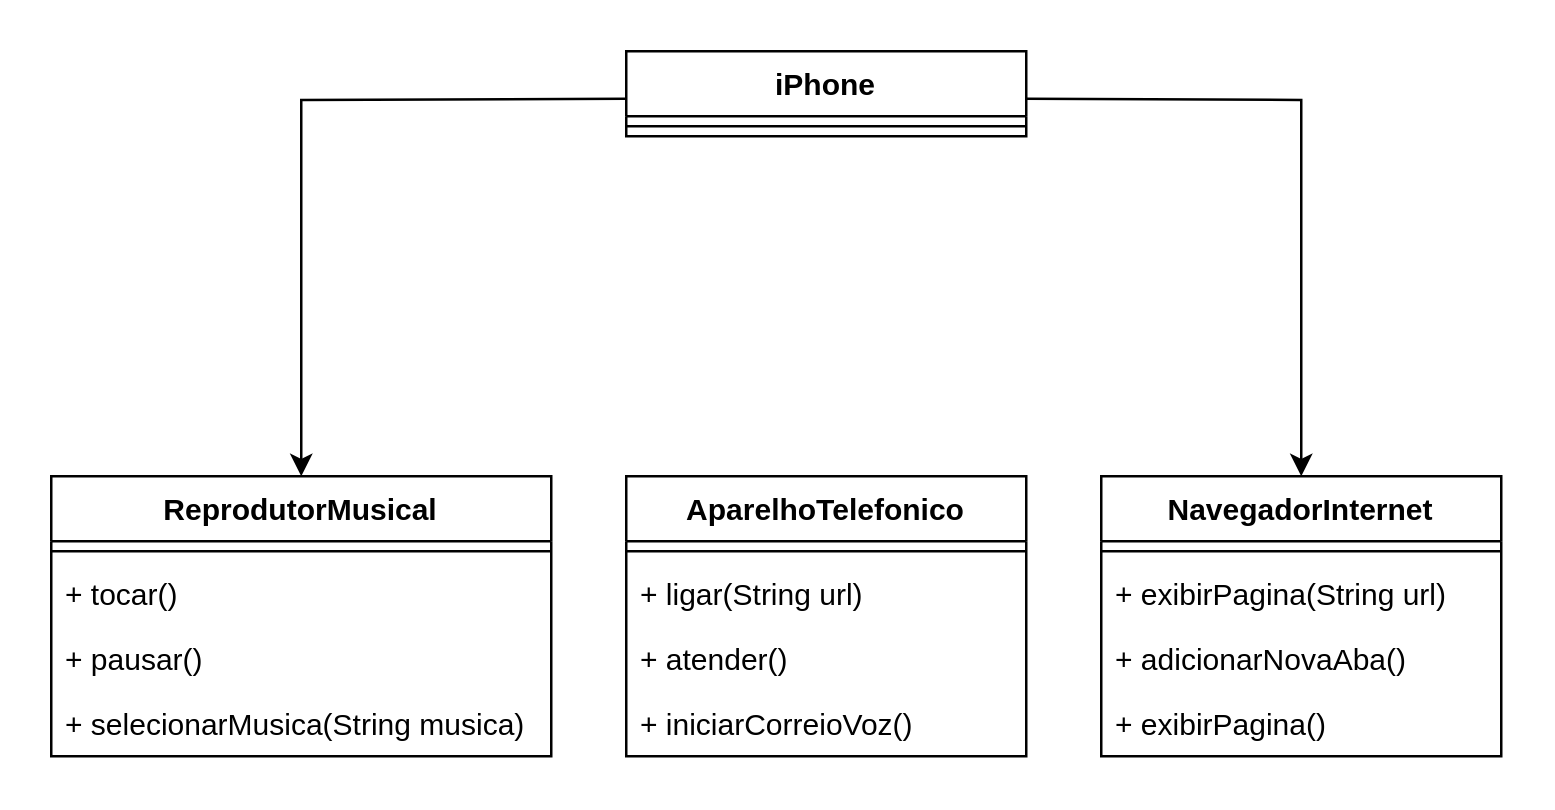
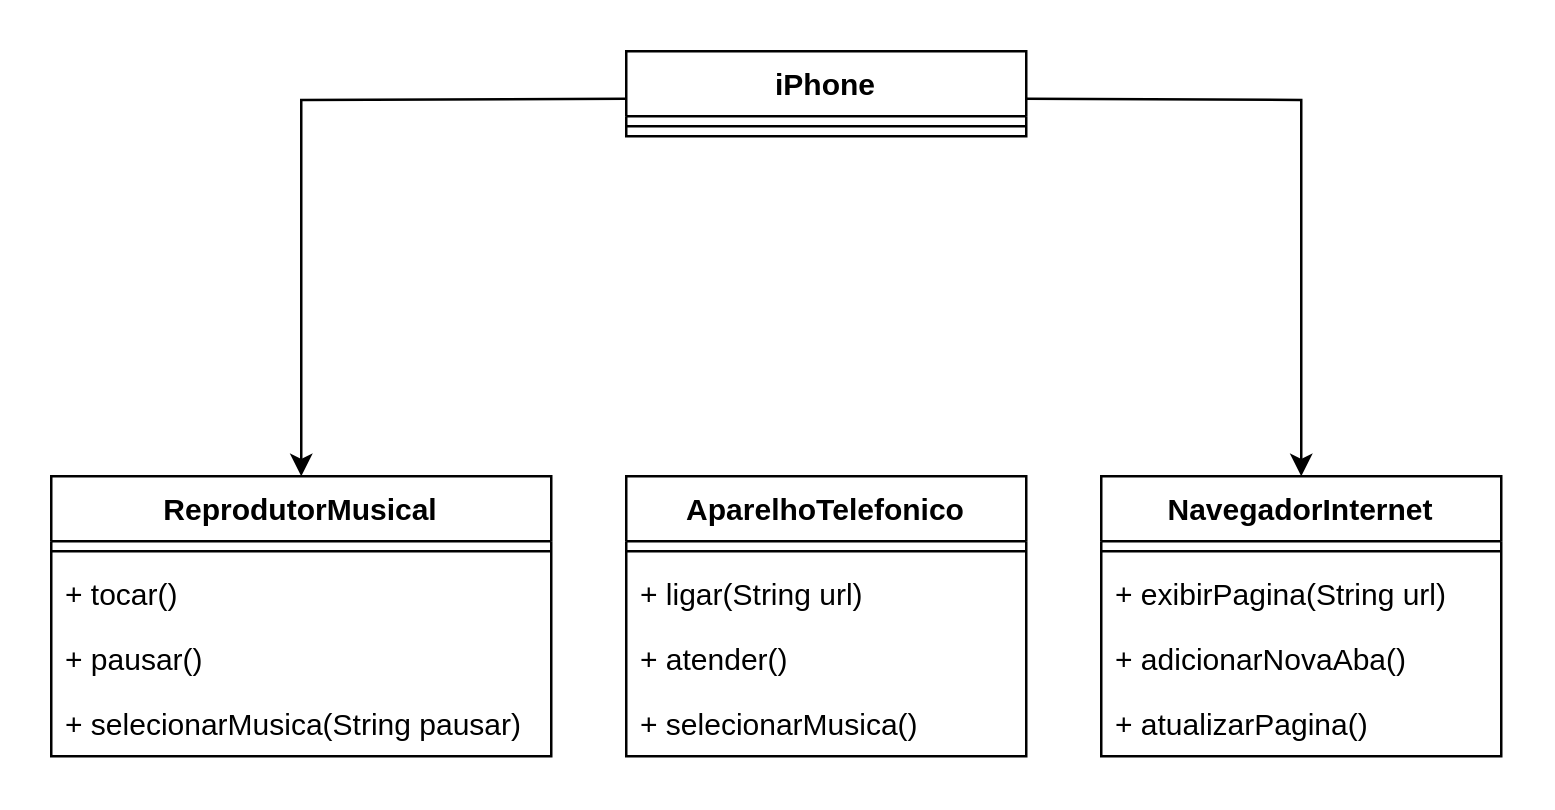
(798, 727) -> (794, 727)
(1235, 727) -> (1260, 727)
(304, 745) -> (304, 745)
